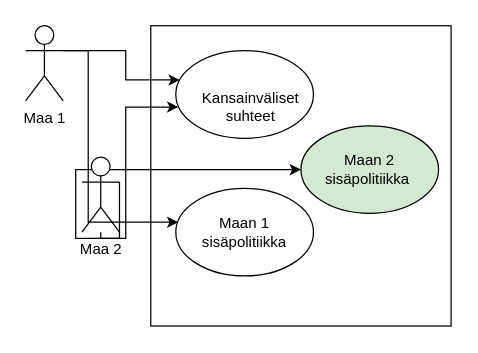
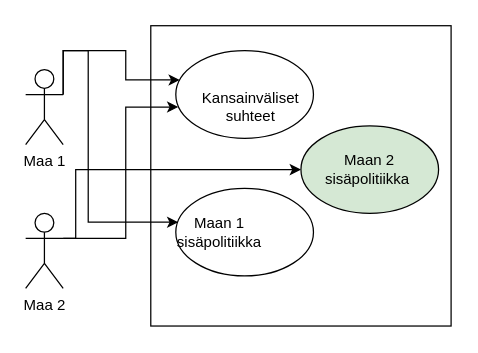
(44, 63) -> (44, 107)
(101, 194) -> (44, 251)
(244, 232) -> (219, 232)
